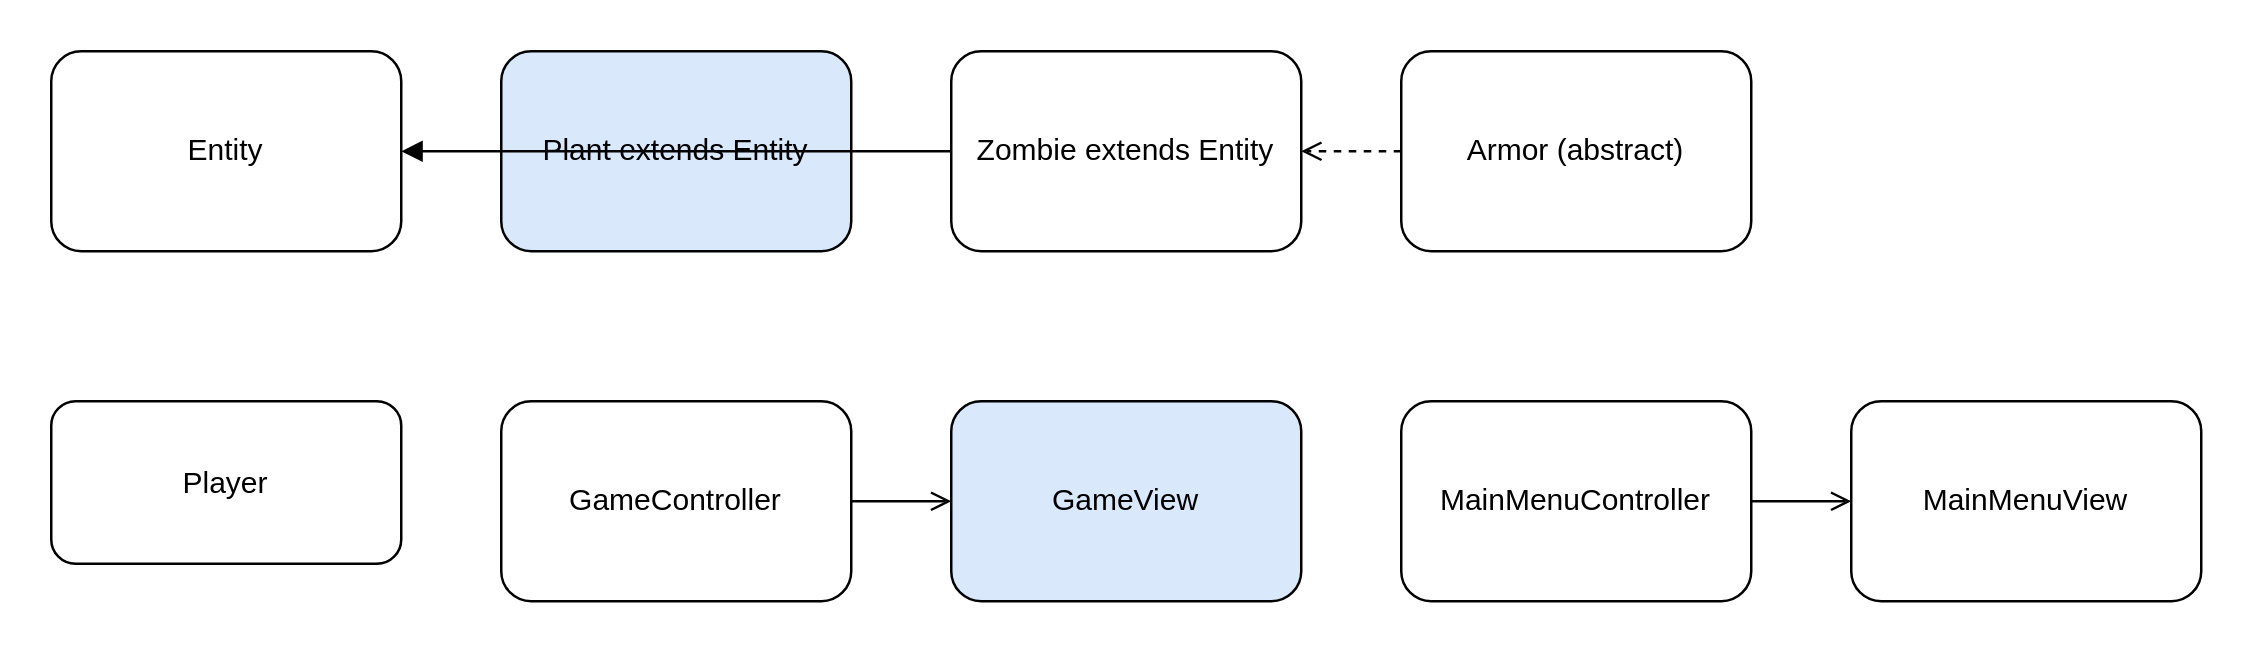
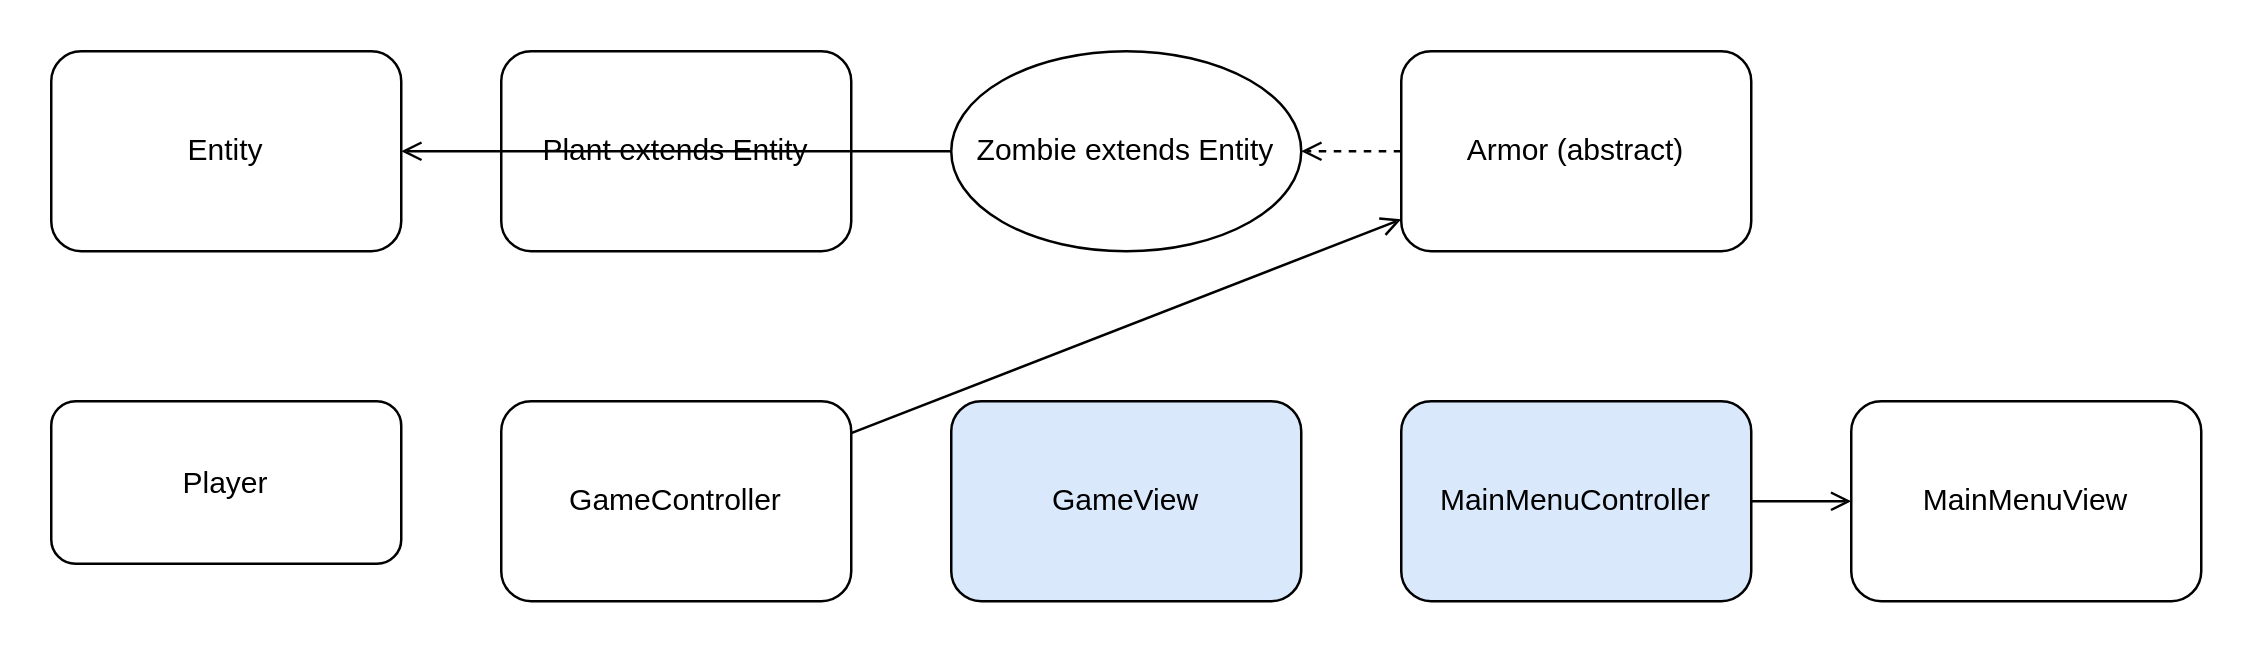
(423, 151) -> (416, 151)
(676, 151) -> (676, 151)
(1126, 151) -> (1126, 151)
(898, 501) -> (1124, 327)
(1576, 501) -> (1576, 501)
